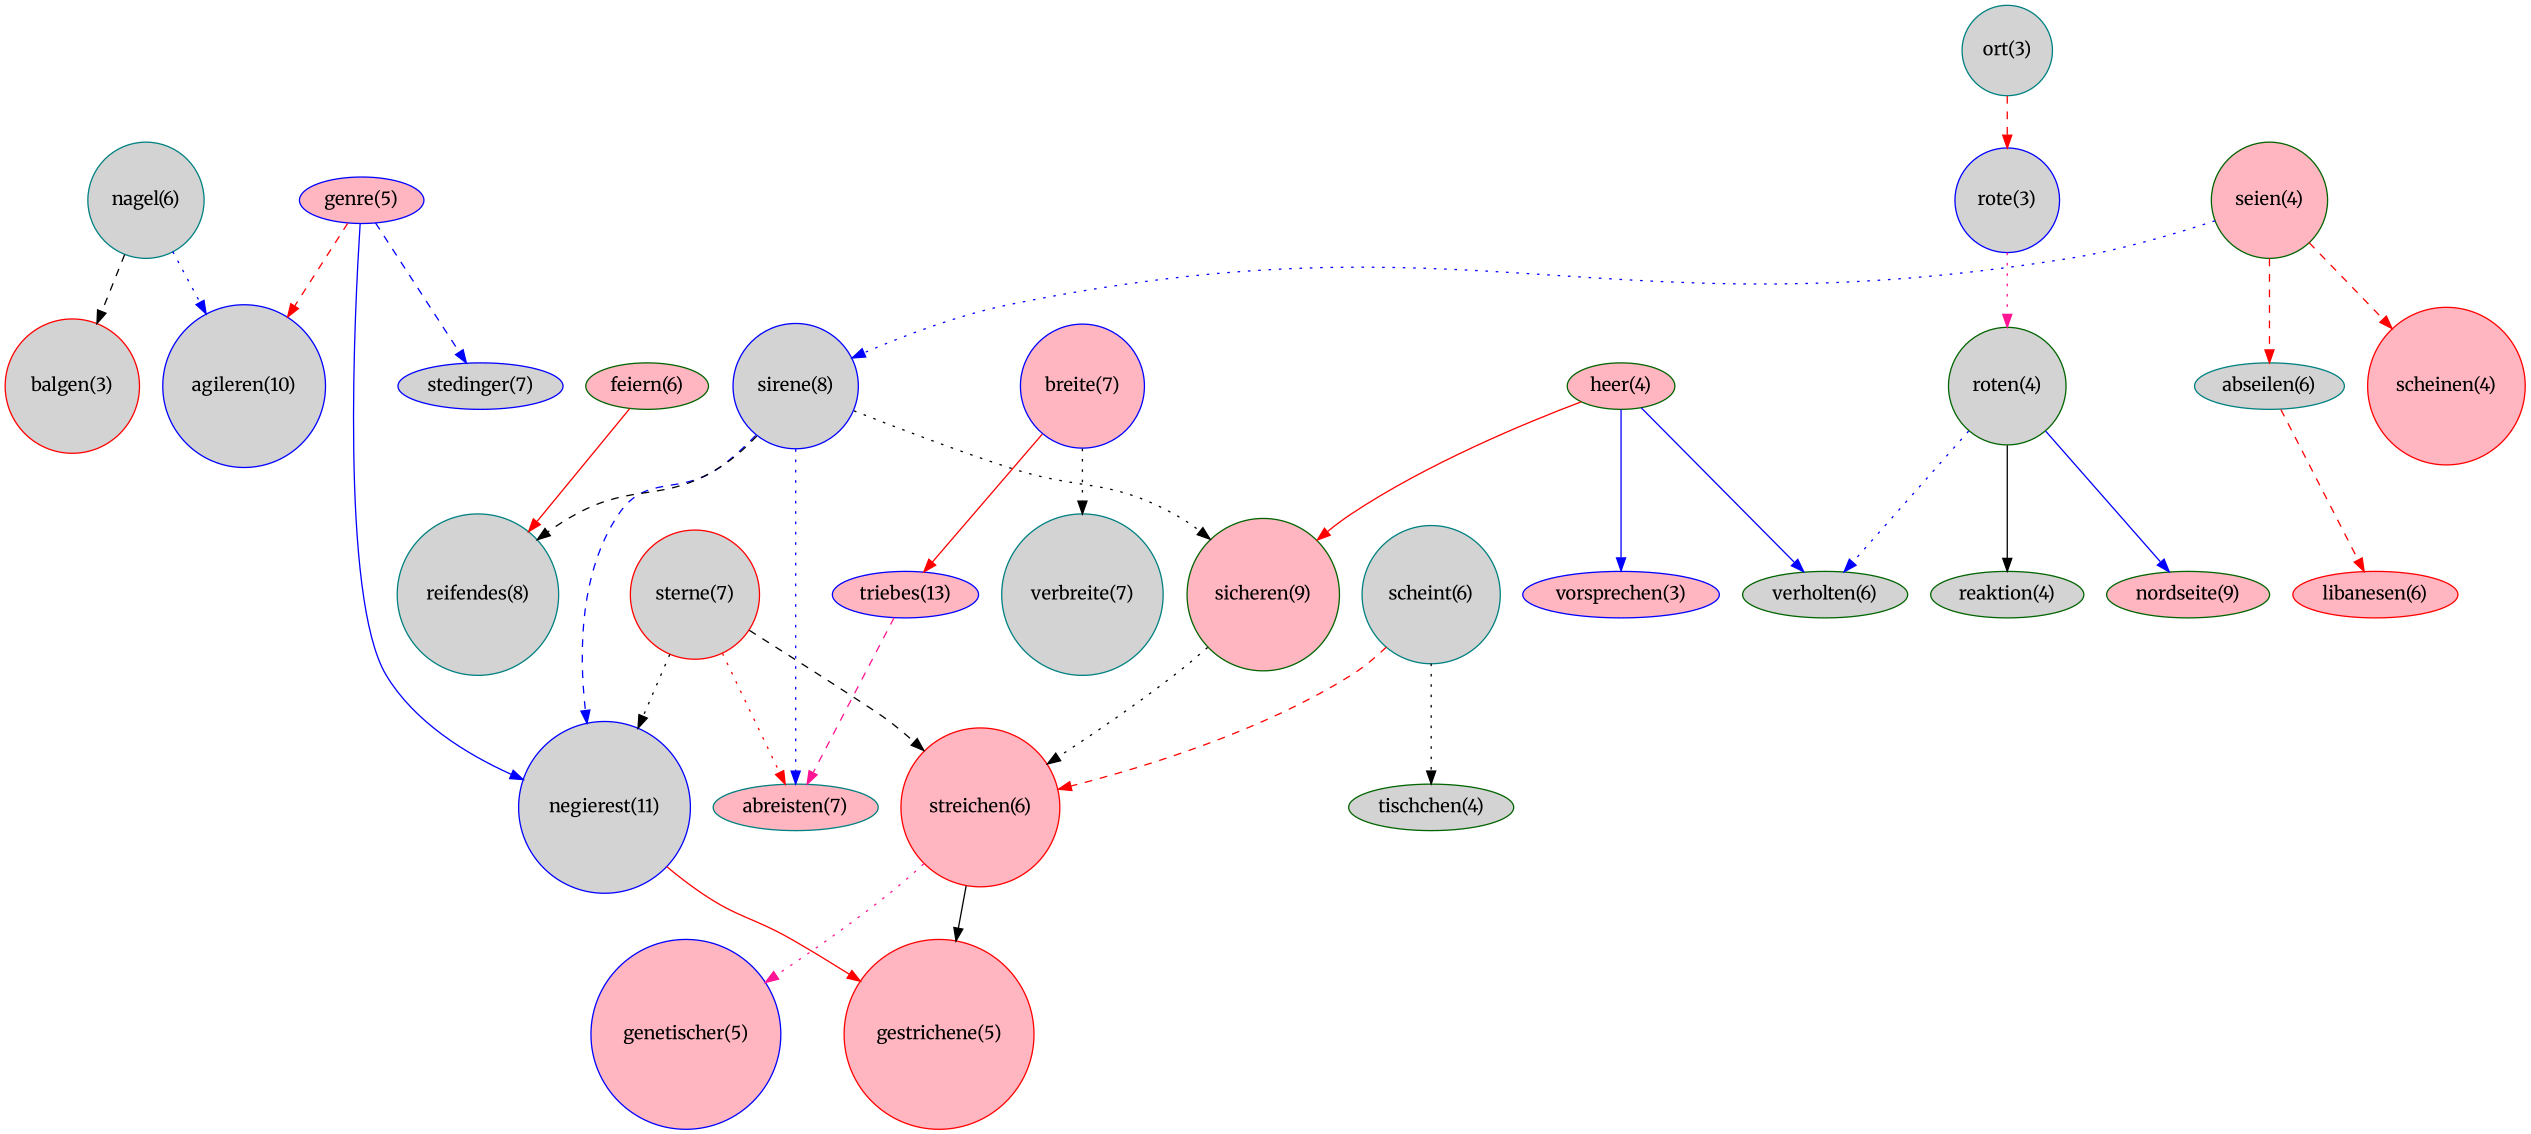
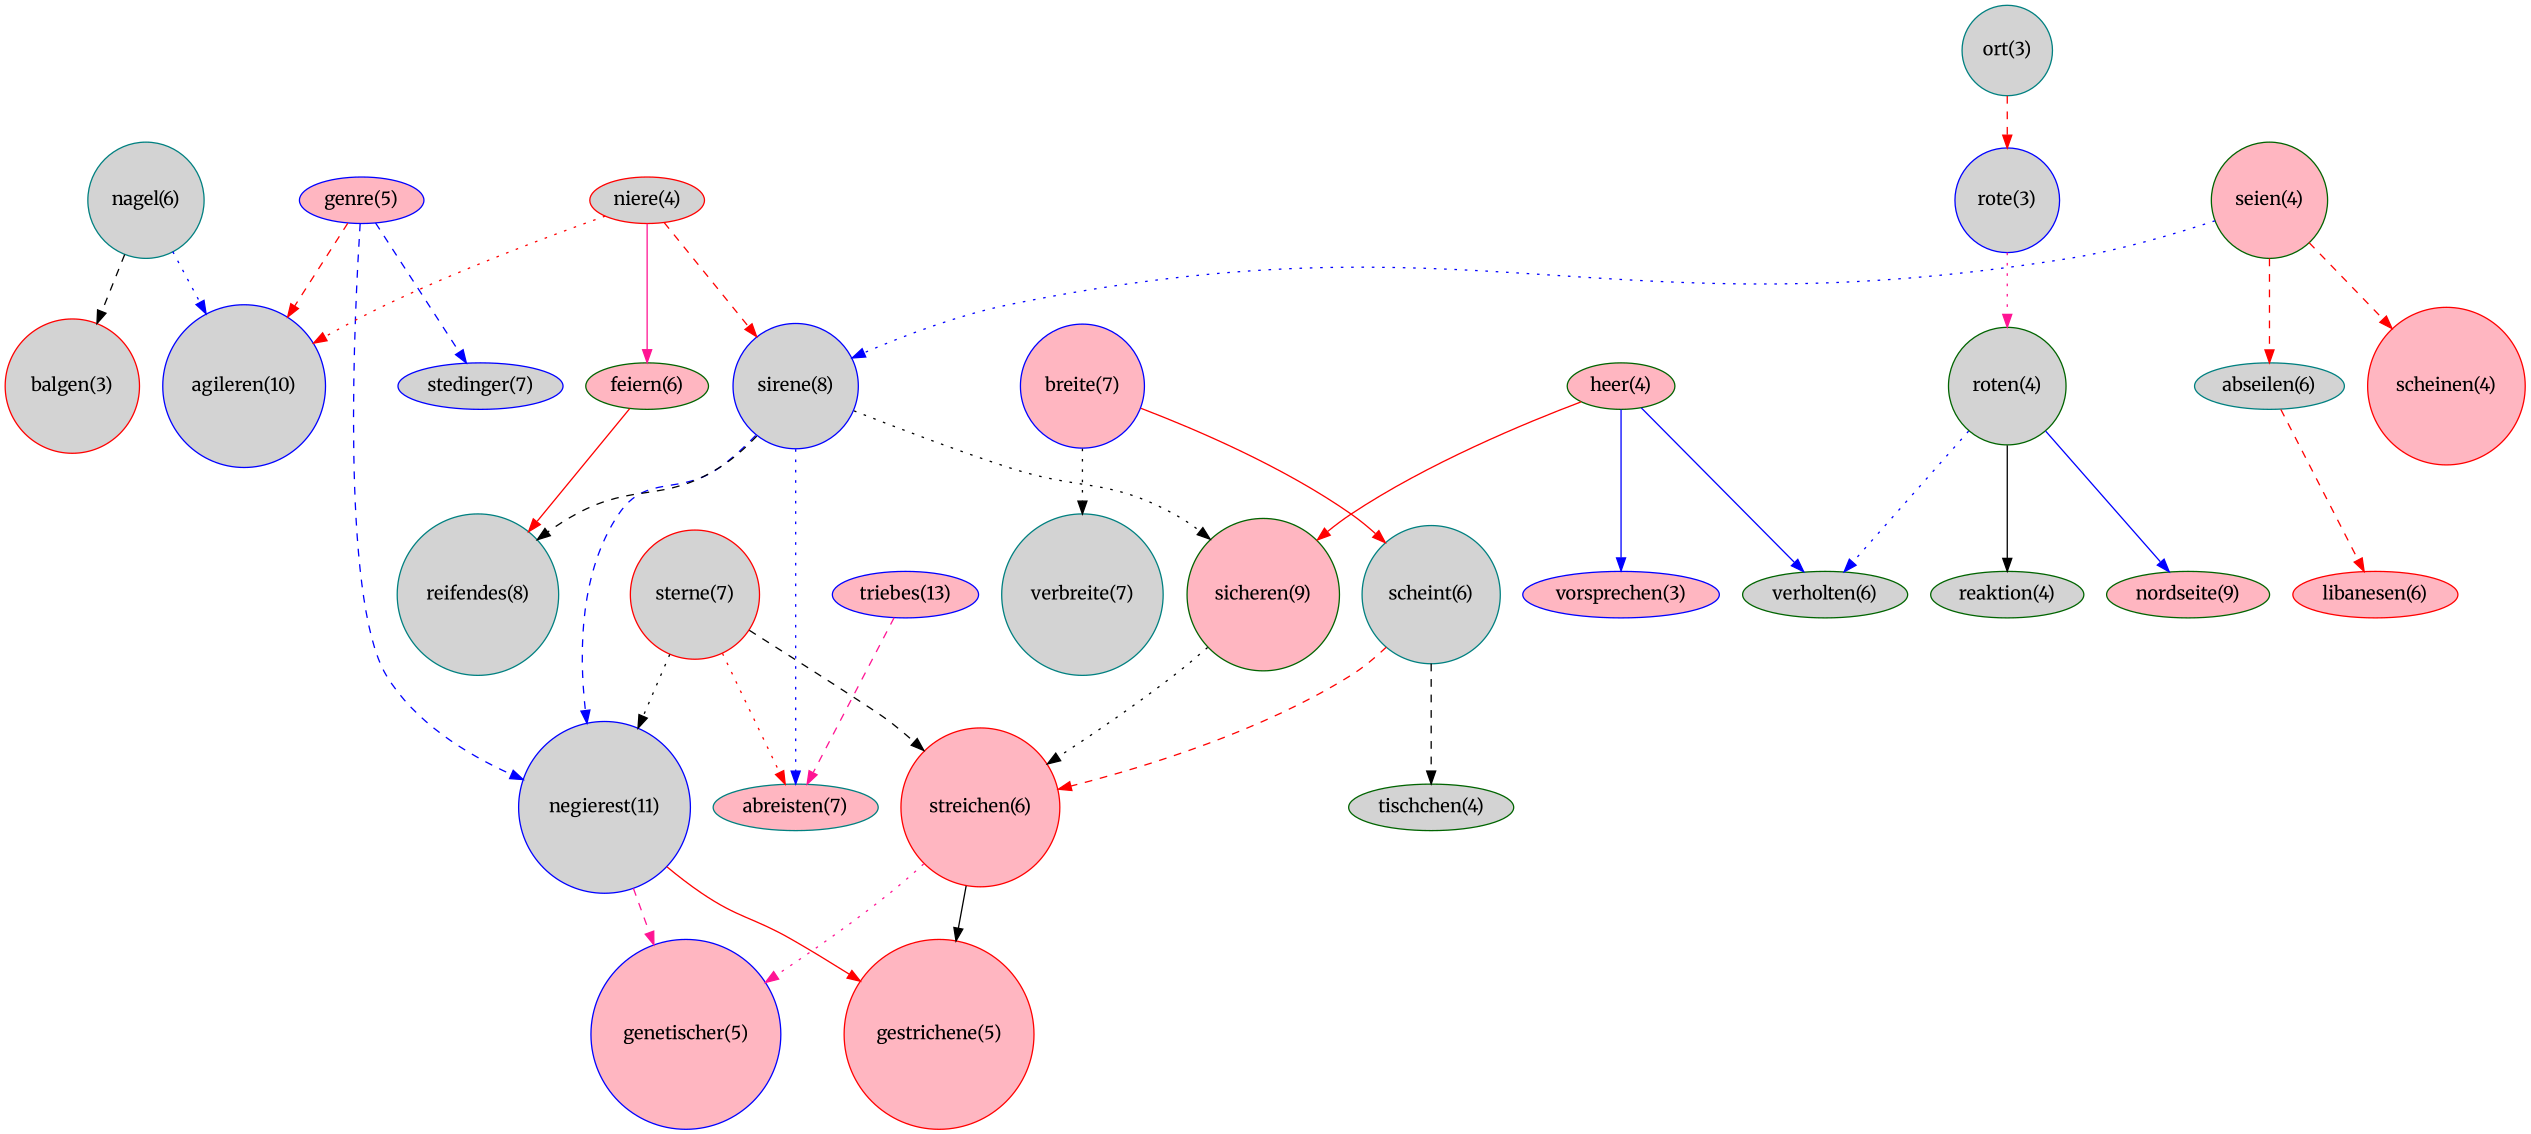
none -> (647, 200)
(987, 498) -> (1263, 462)
(357, 532) -> (357, 532)
(1431, 717) -> (1431, 717)
none -> (641, 910)
